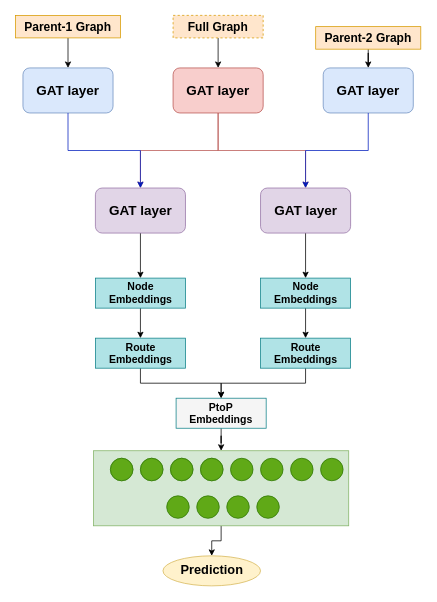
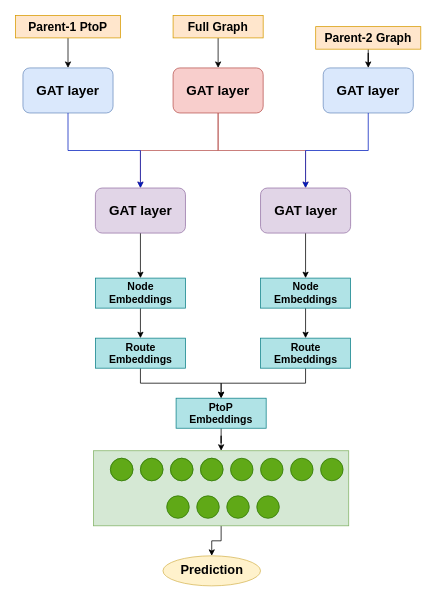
(68, 27) -> (68, 27)
(218, 27) -> (218, 27)
(221, 413) -> (221, 413)
